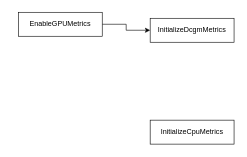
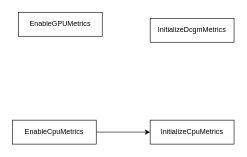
(125, 24) -> none
none -> (54, 132)
none -> (144, 132)
